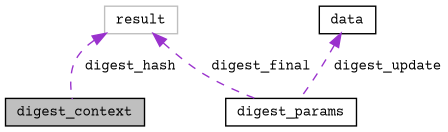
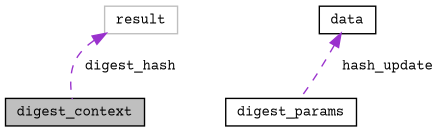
(384, 66) -> (384, 66)
(207, 76) -> none
